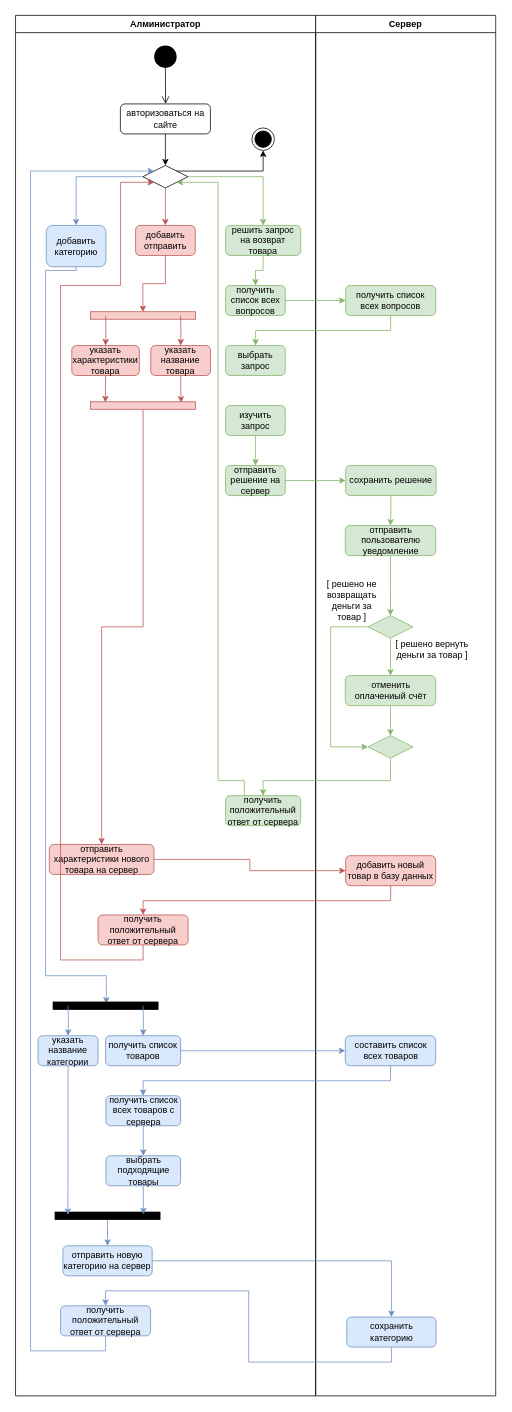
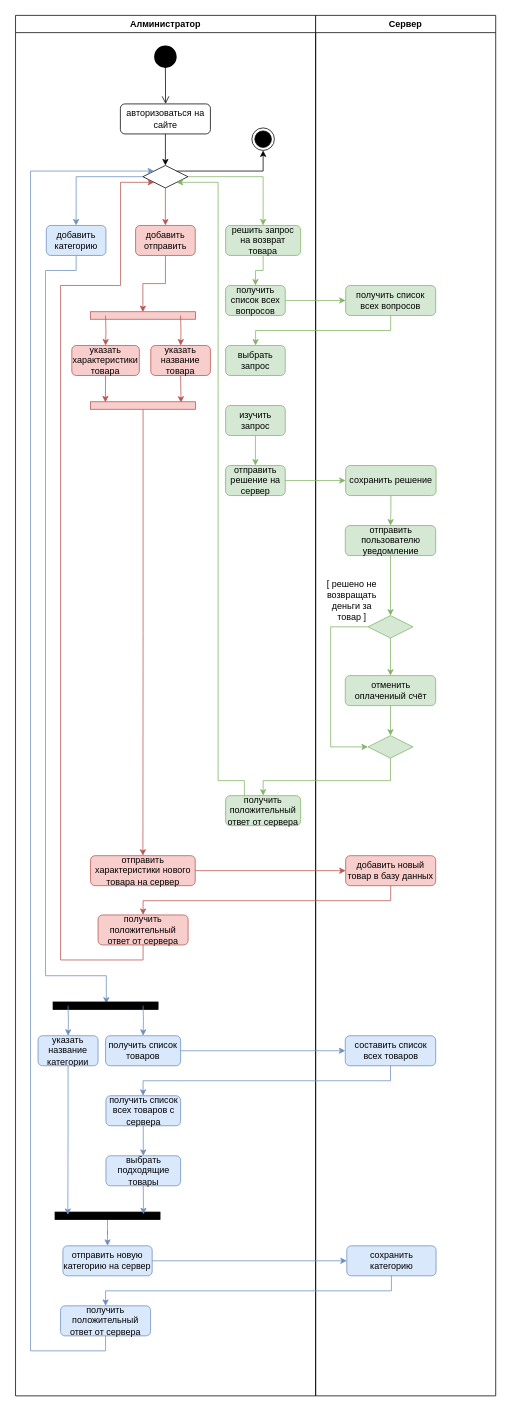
(76, 246) -> (76, 240)
(432, 649) -> none
(101, 859) -> (143, 870)
(391, 1332) -> (391, 1260)
